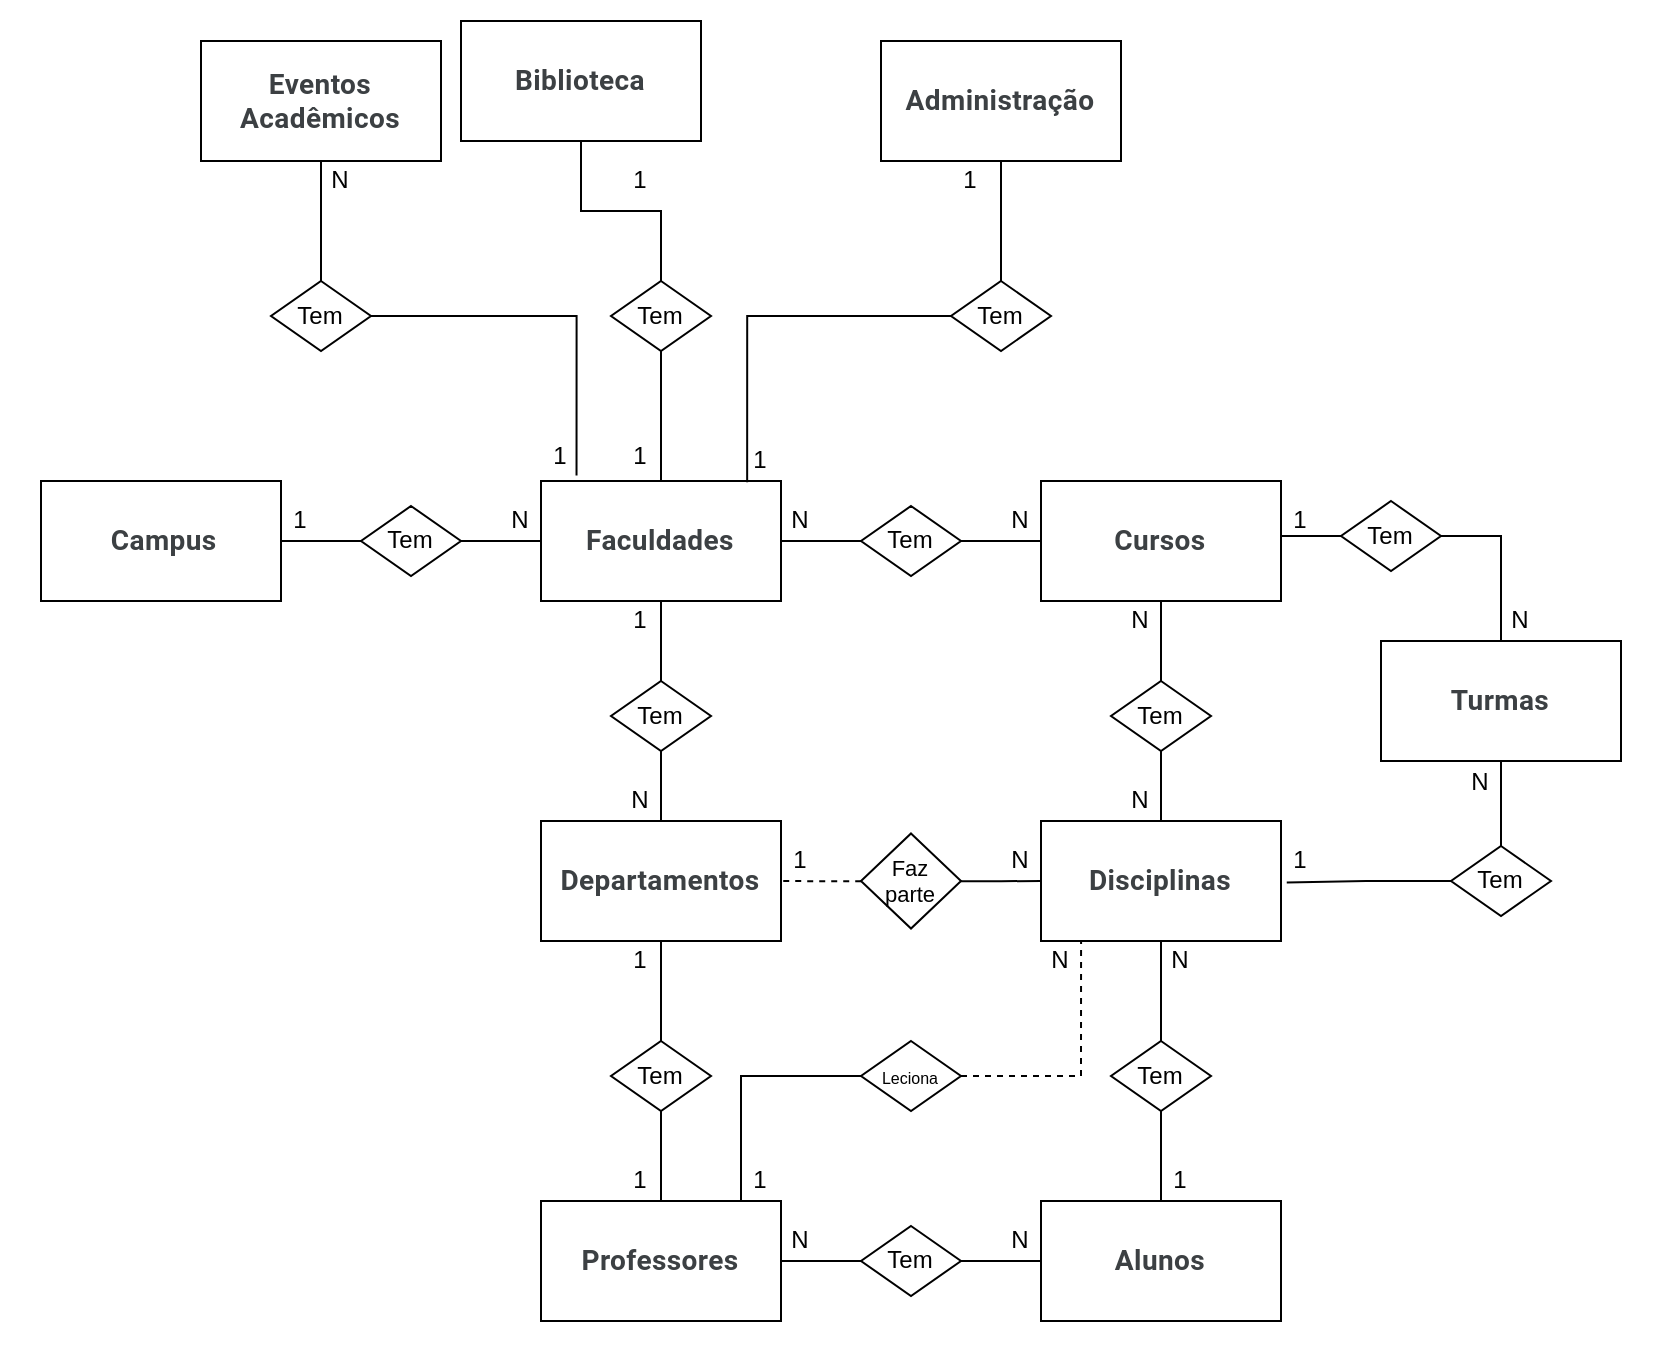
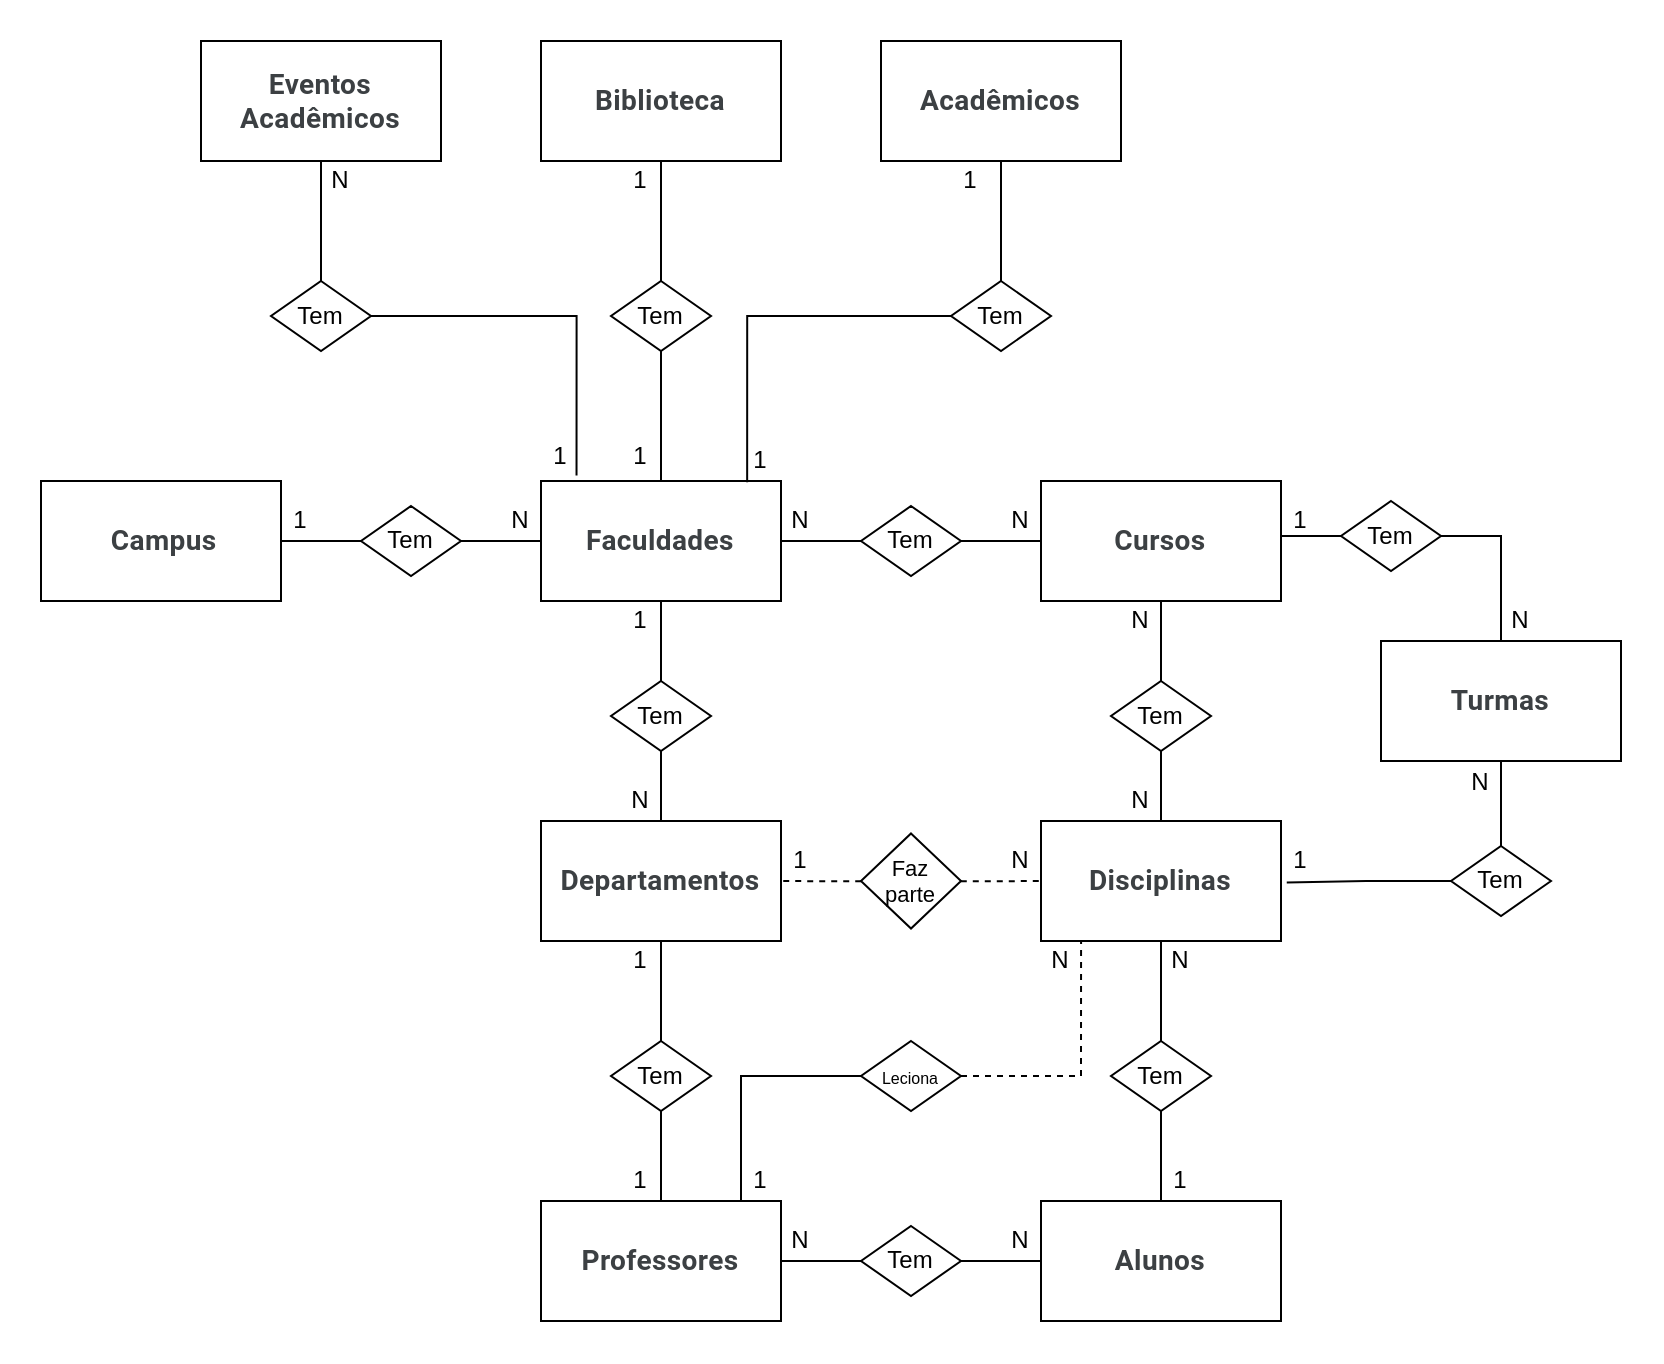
(581, 81) -> (661, 101)
(1001, 101) -> (1001, 101)
(1003, 881) -> (1003, 881)
